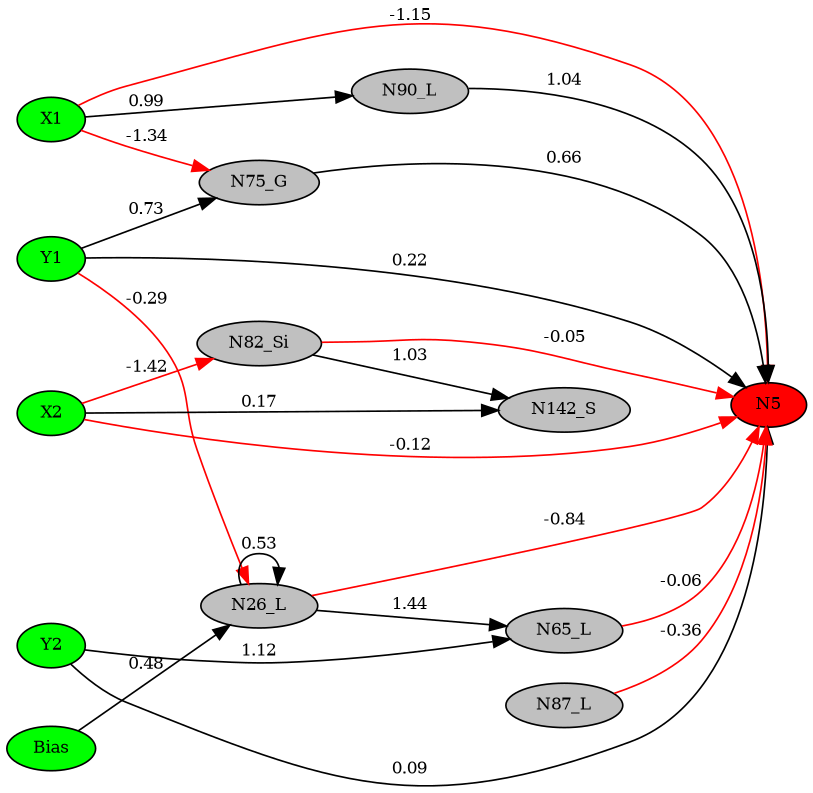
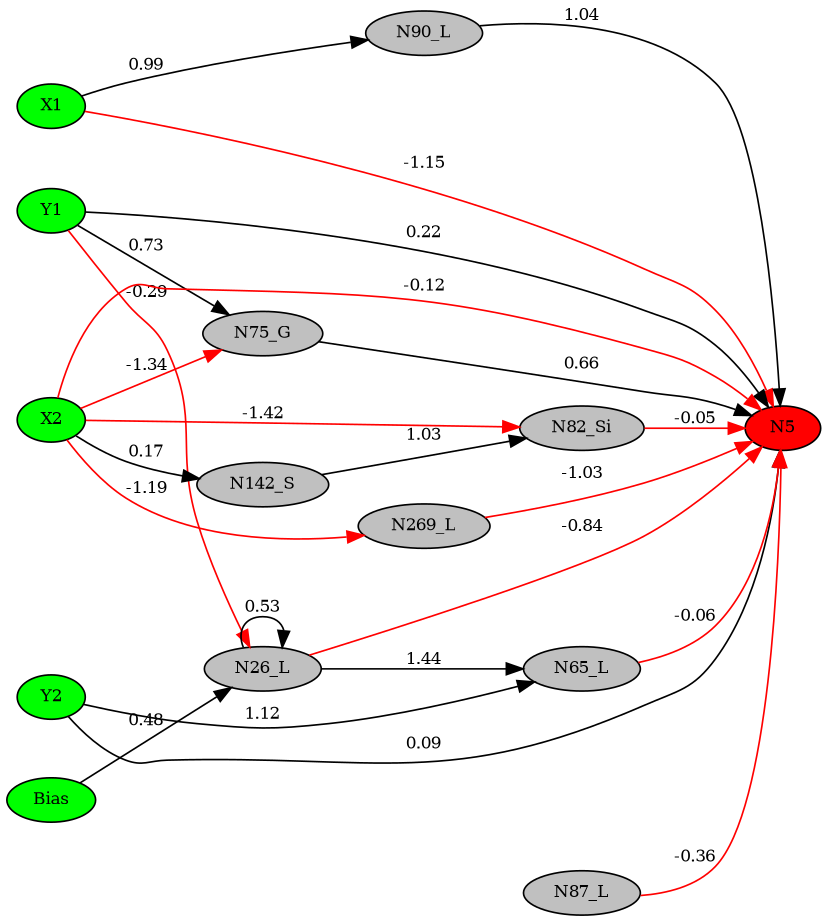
(136, 149) -> (143, 382)
(402, 375) -> (416, 458)
none -> (424, 526)
